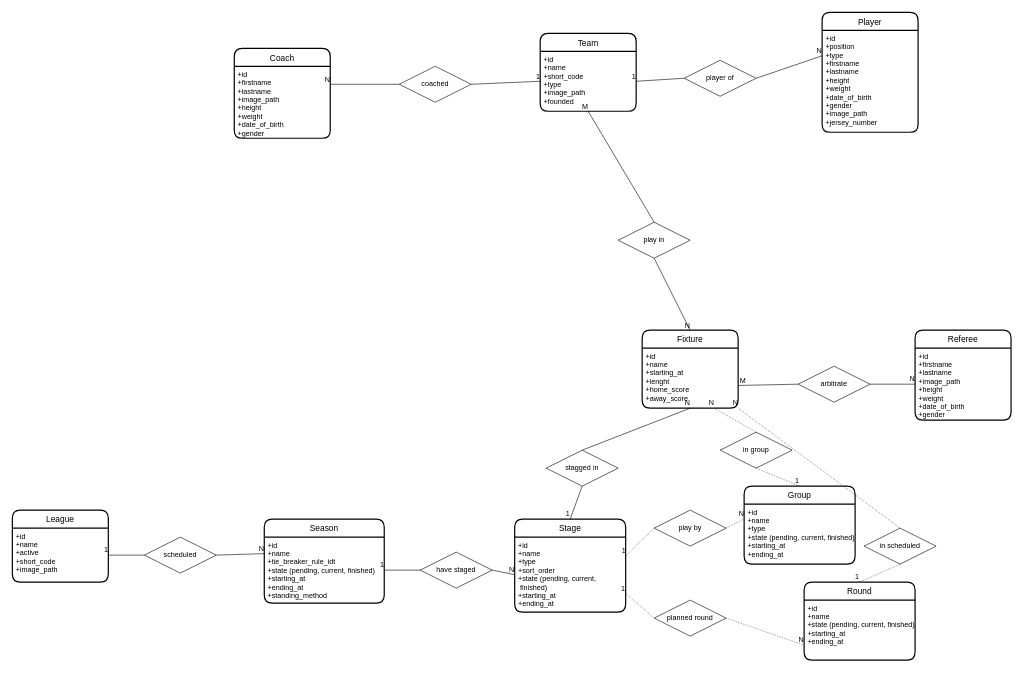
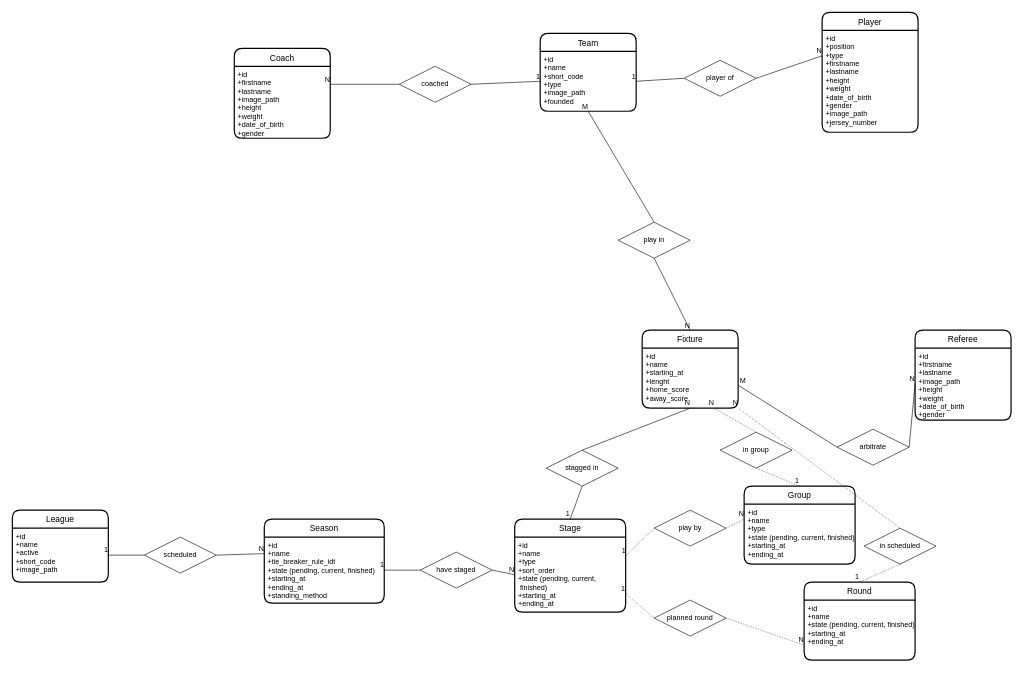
(834, 384) -> (873, 447)
